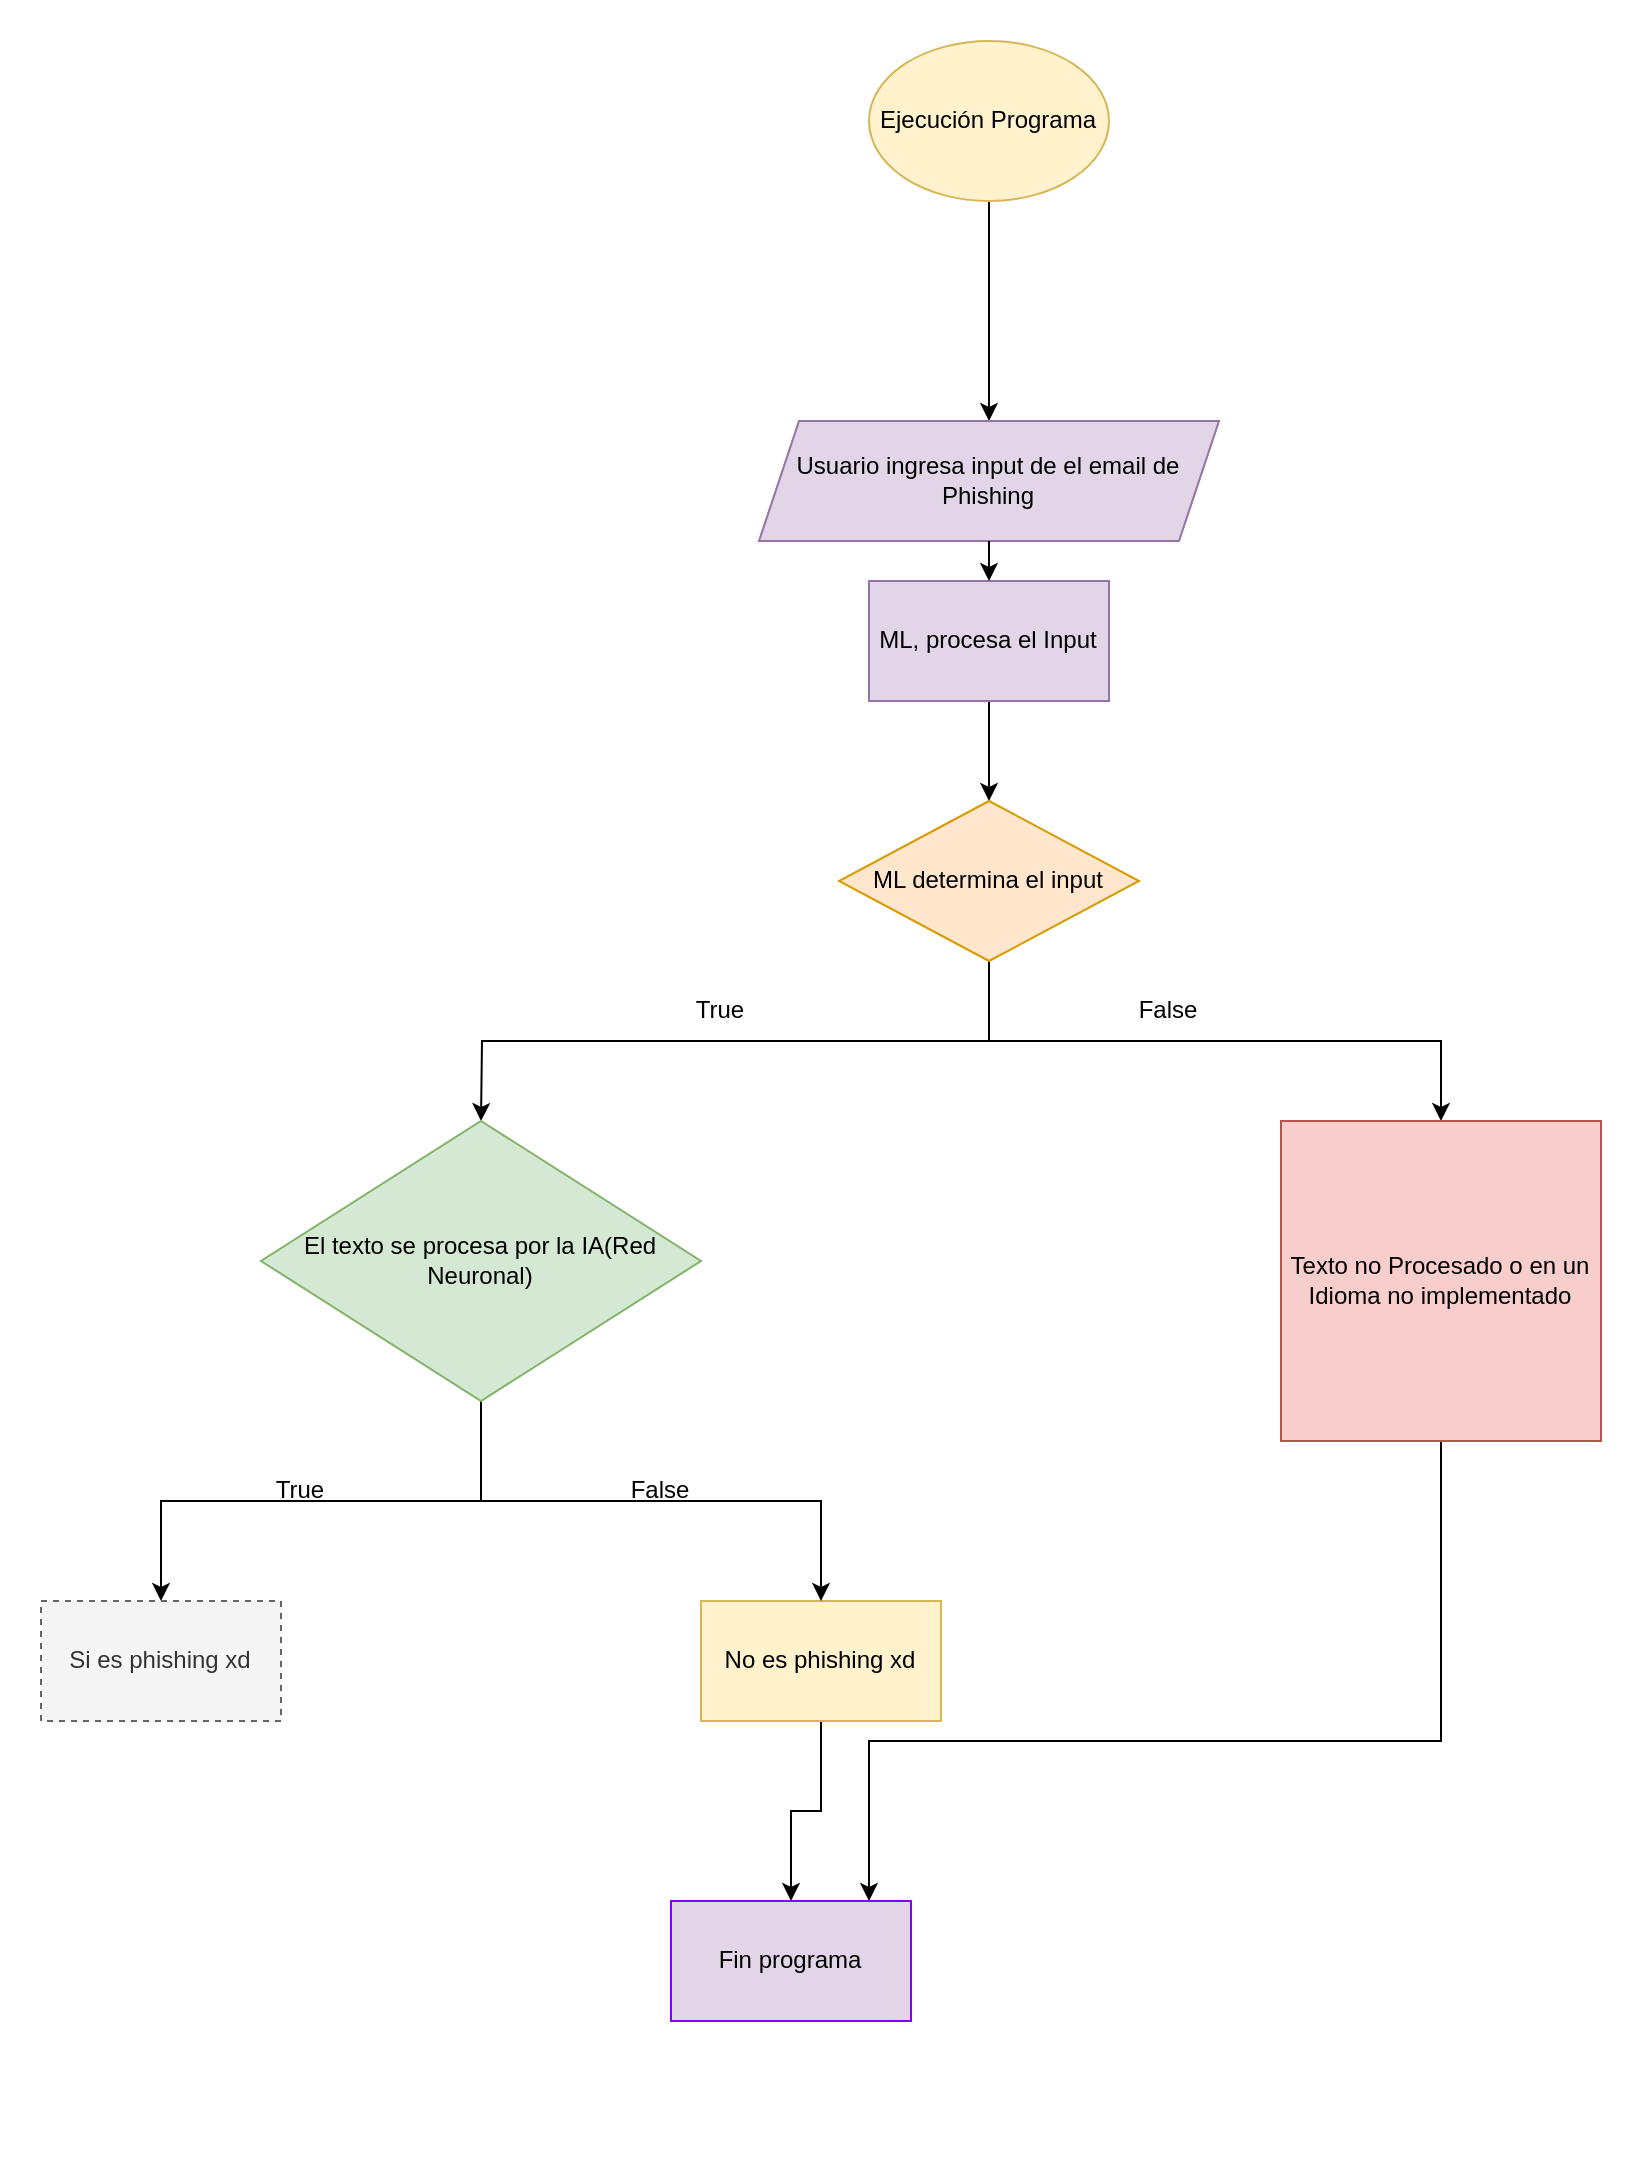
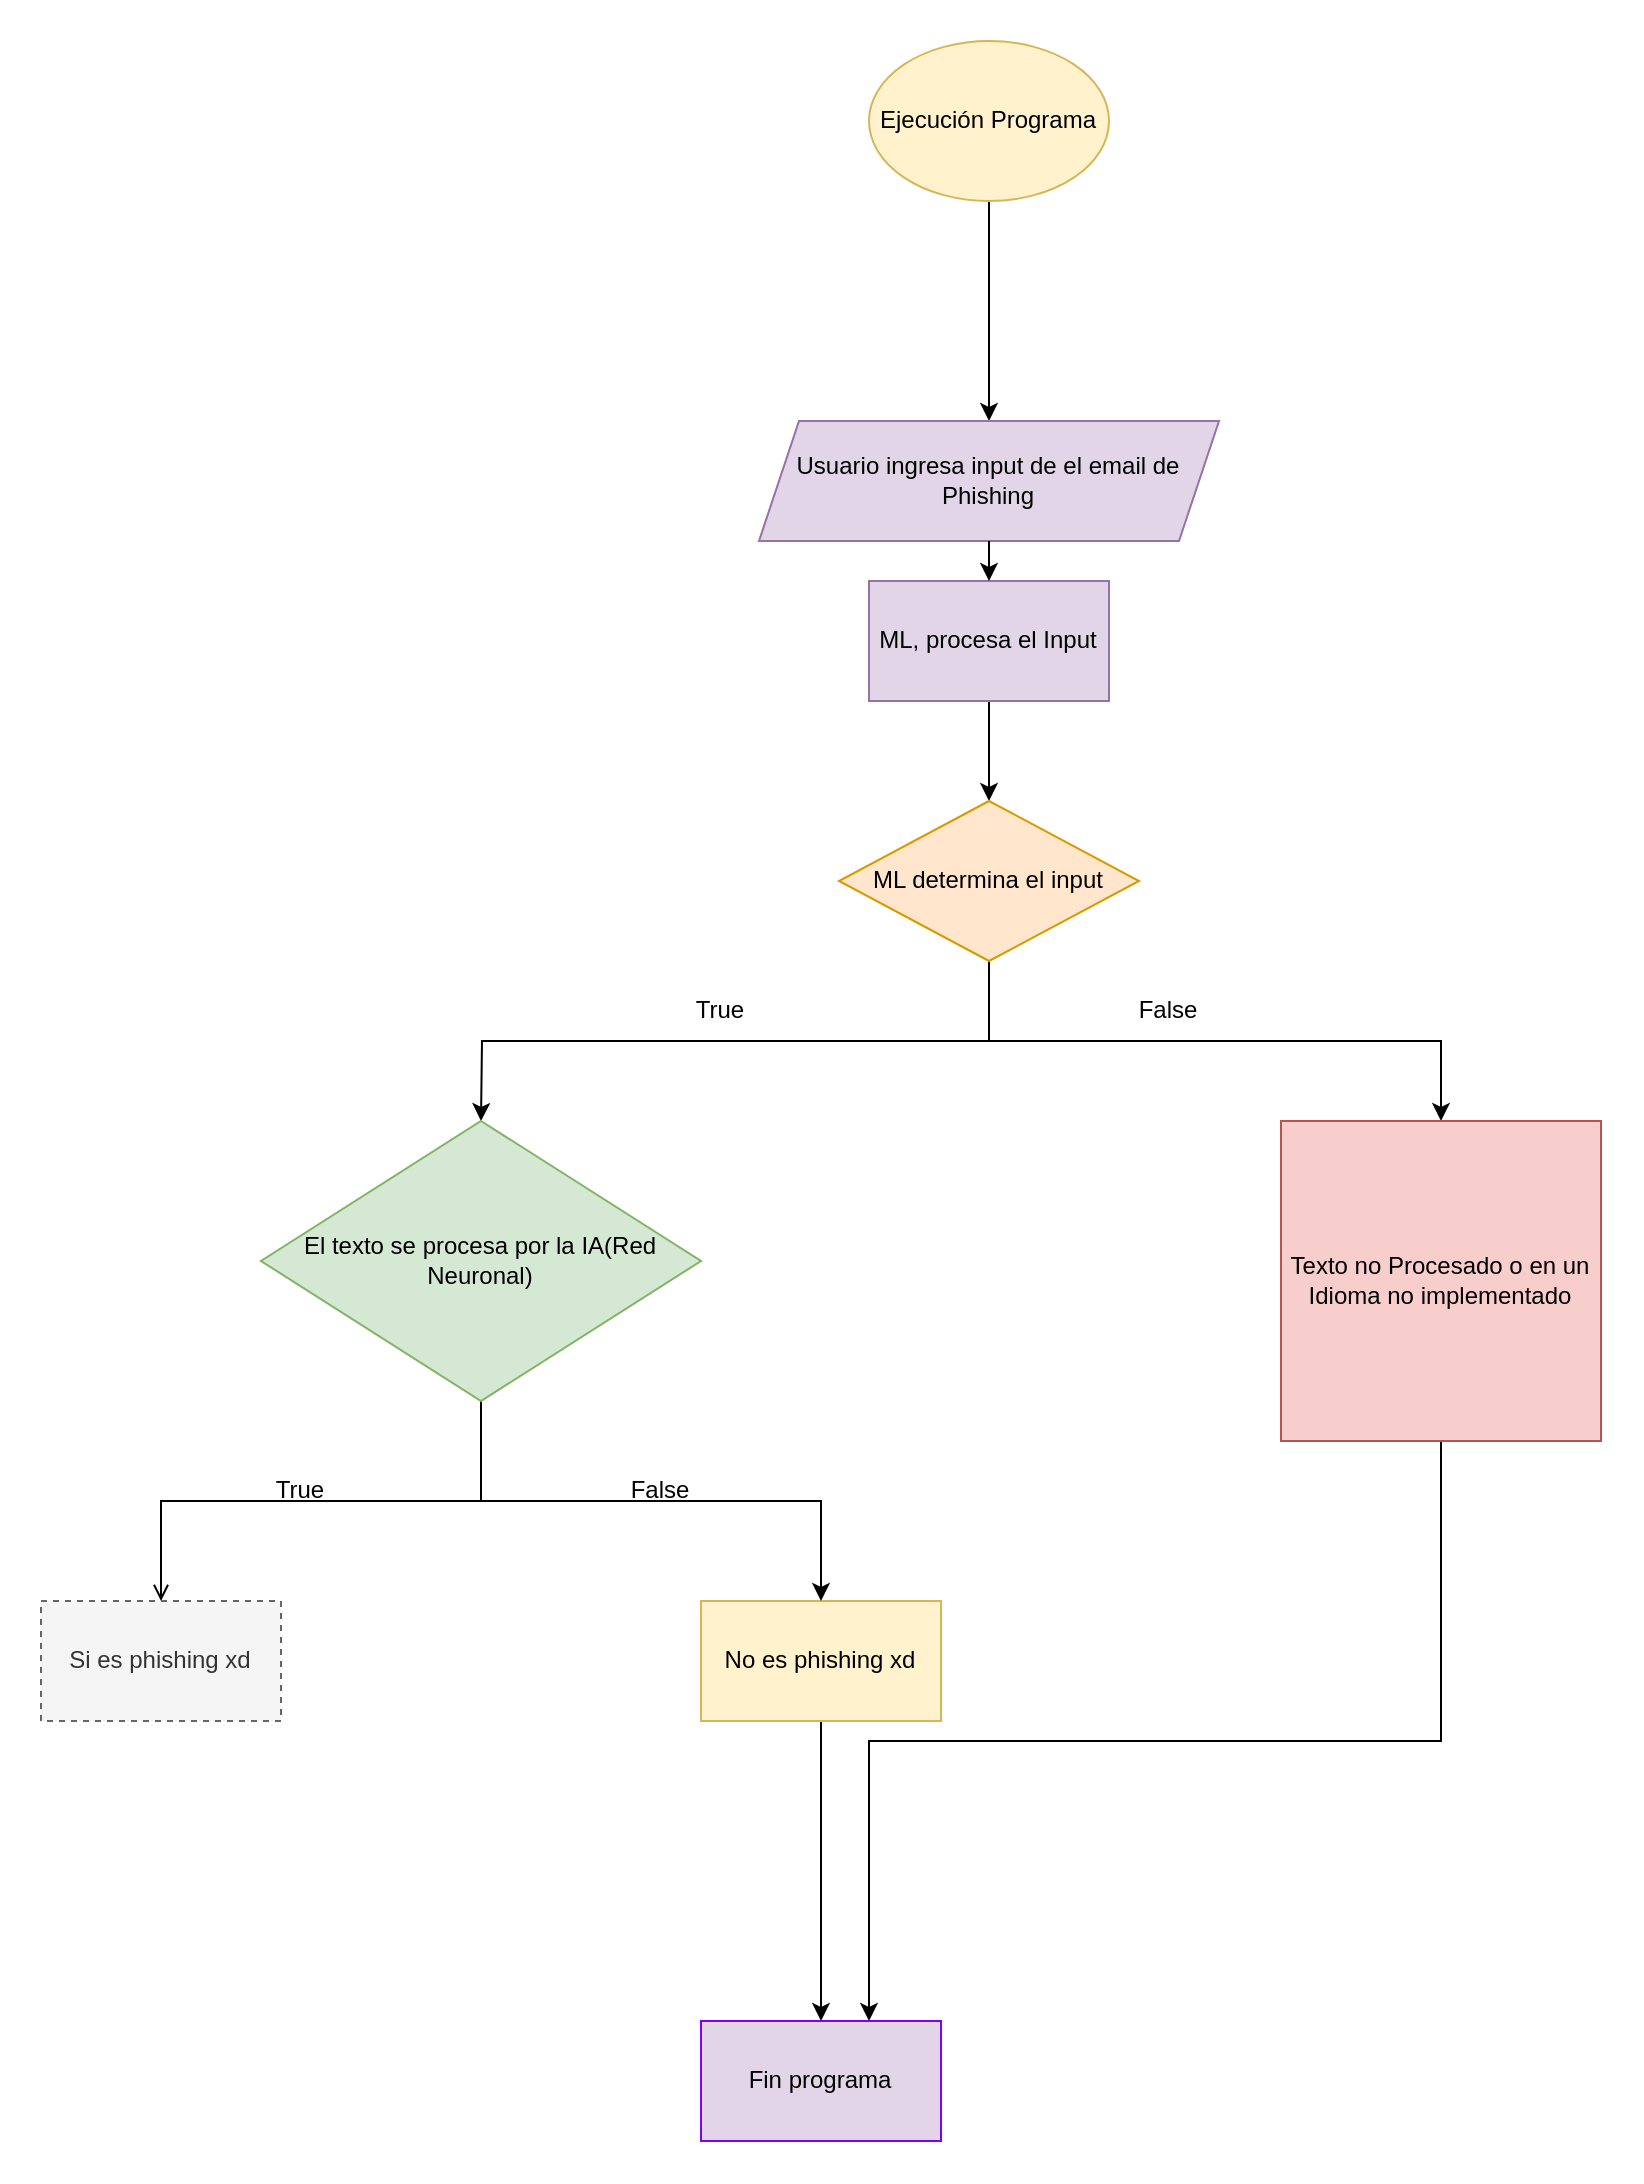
(161, 1586) -> (161, 1588)
(791, 1961) -> (821, 2081)
